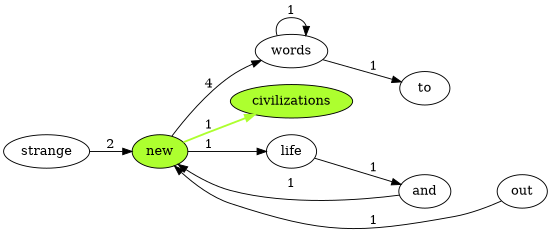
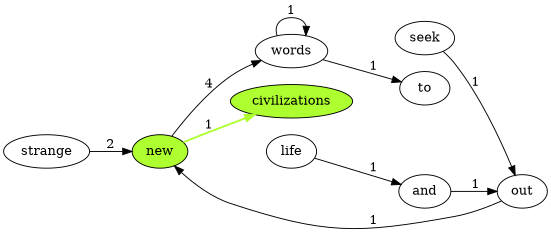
none -> (425, 38)
(222, 151) -> none
(290, 199) -> (469, 191)
